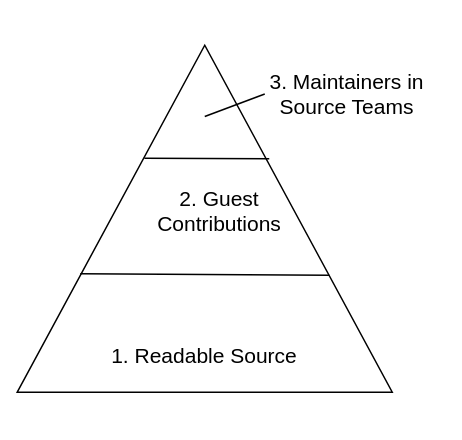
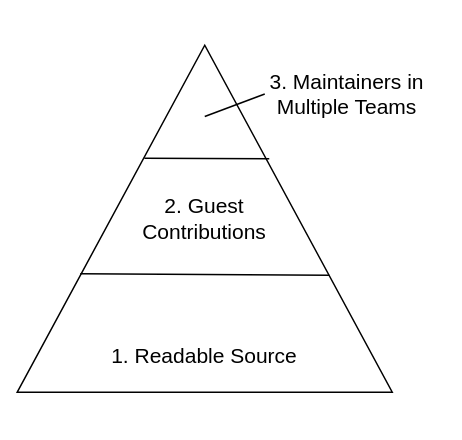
(347, 94) -> (347, 94)
(220, 211) -> (205, 218)
